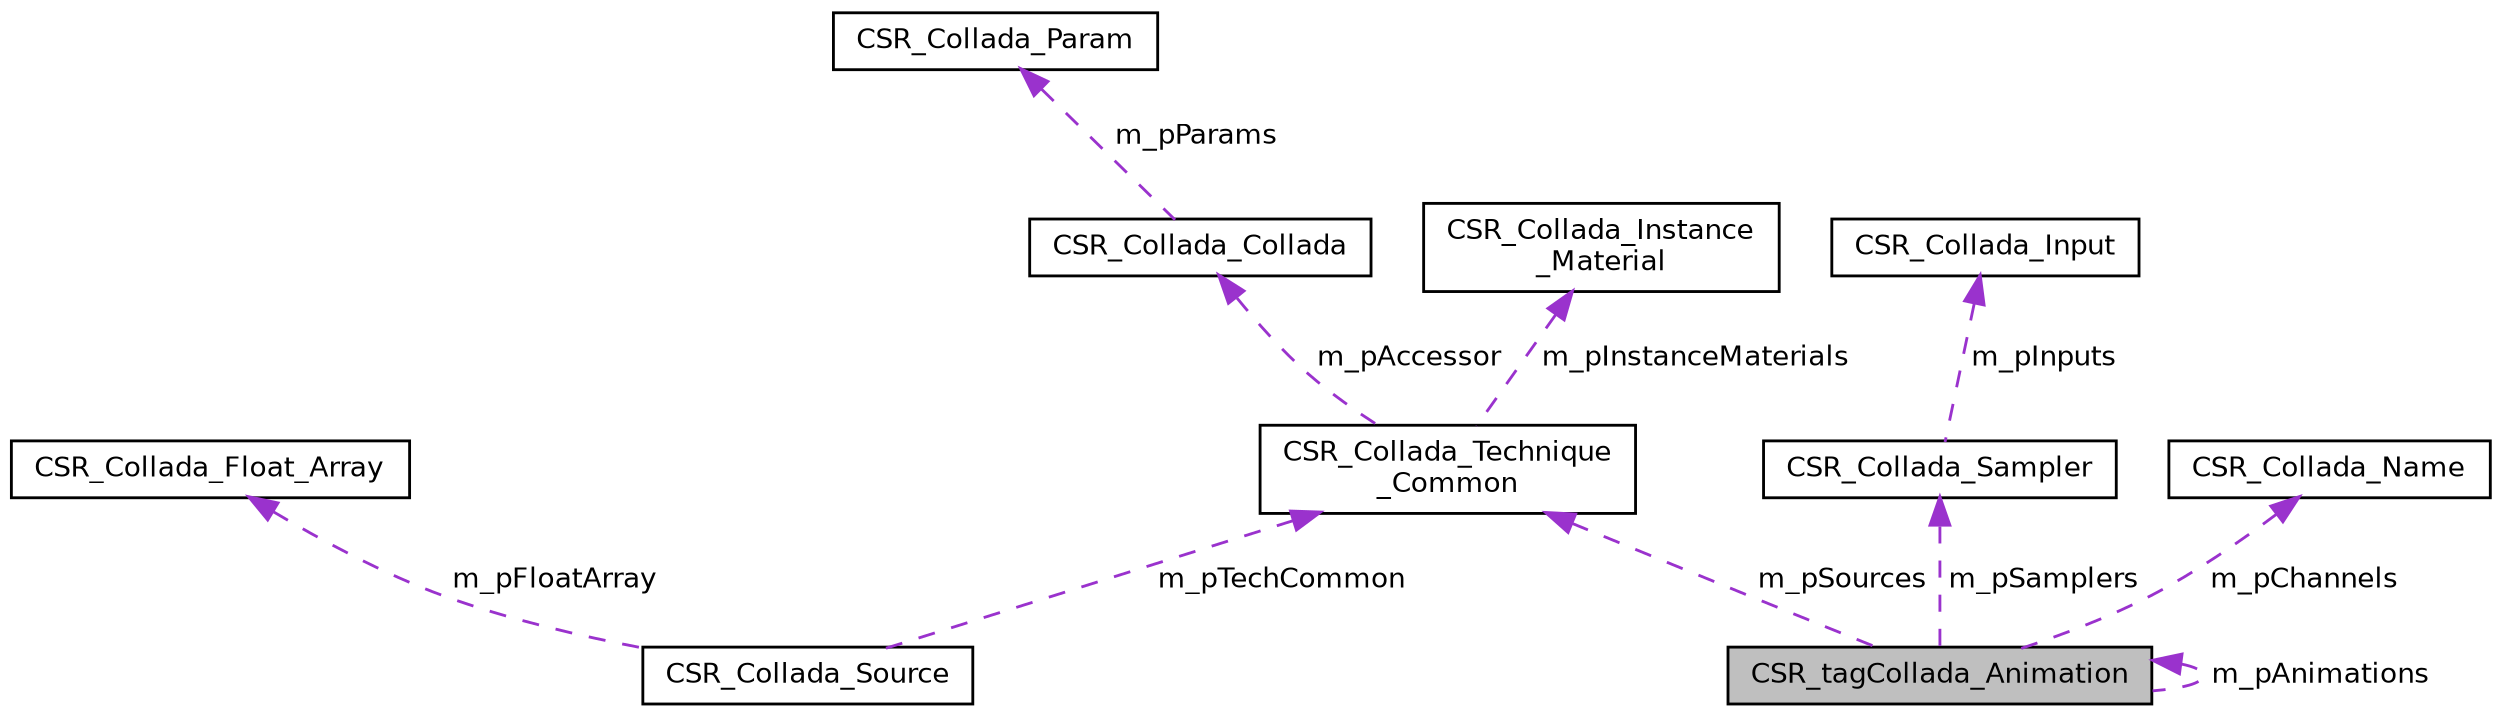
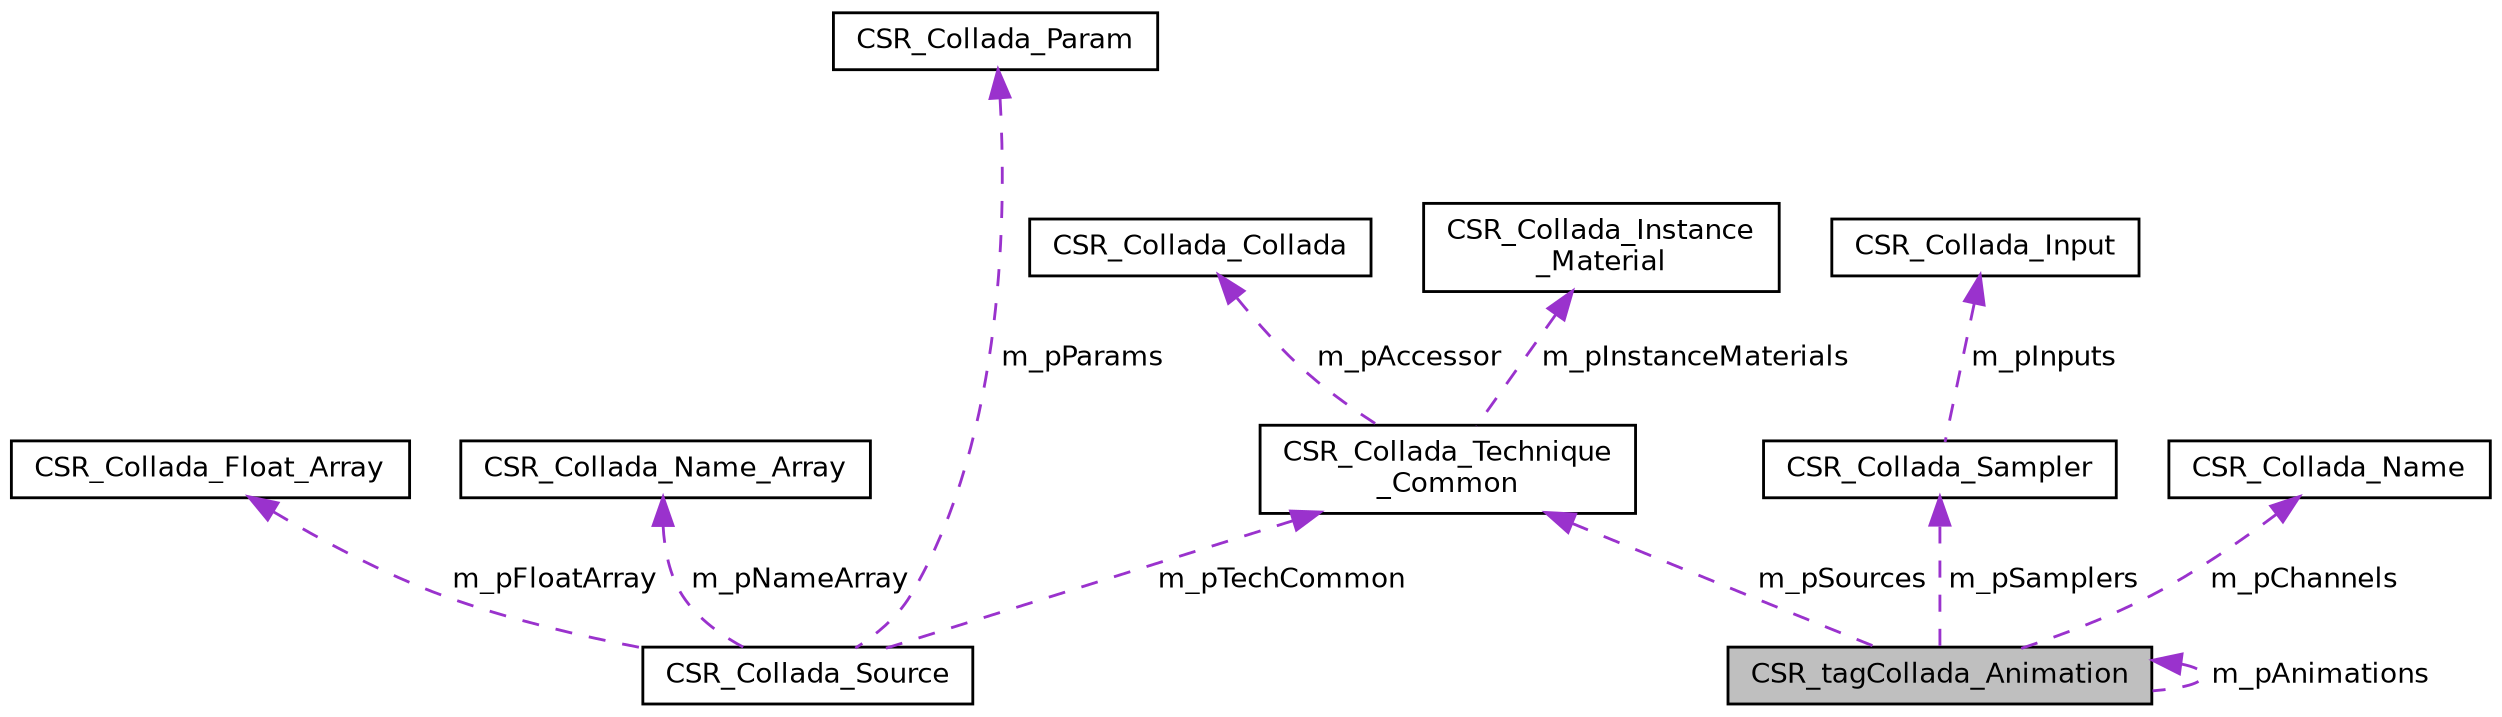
(1108, 154) -> (983, 392)
none -> (666, 469)
